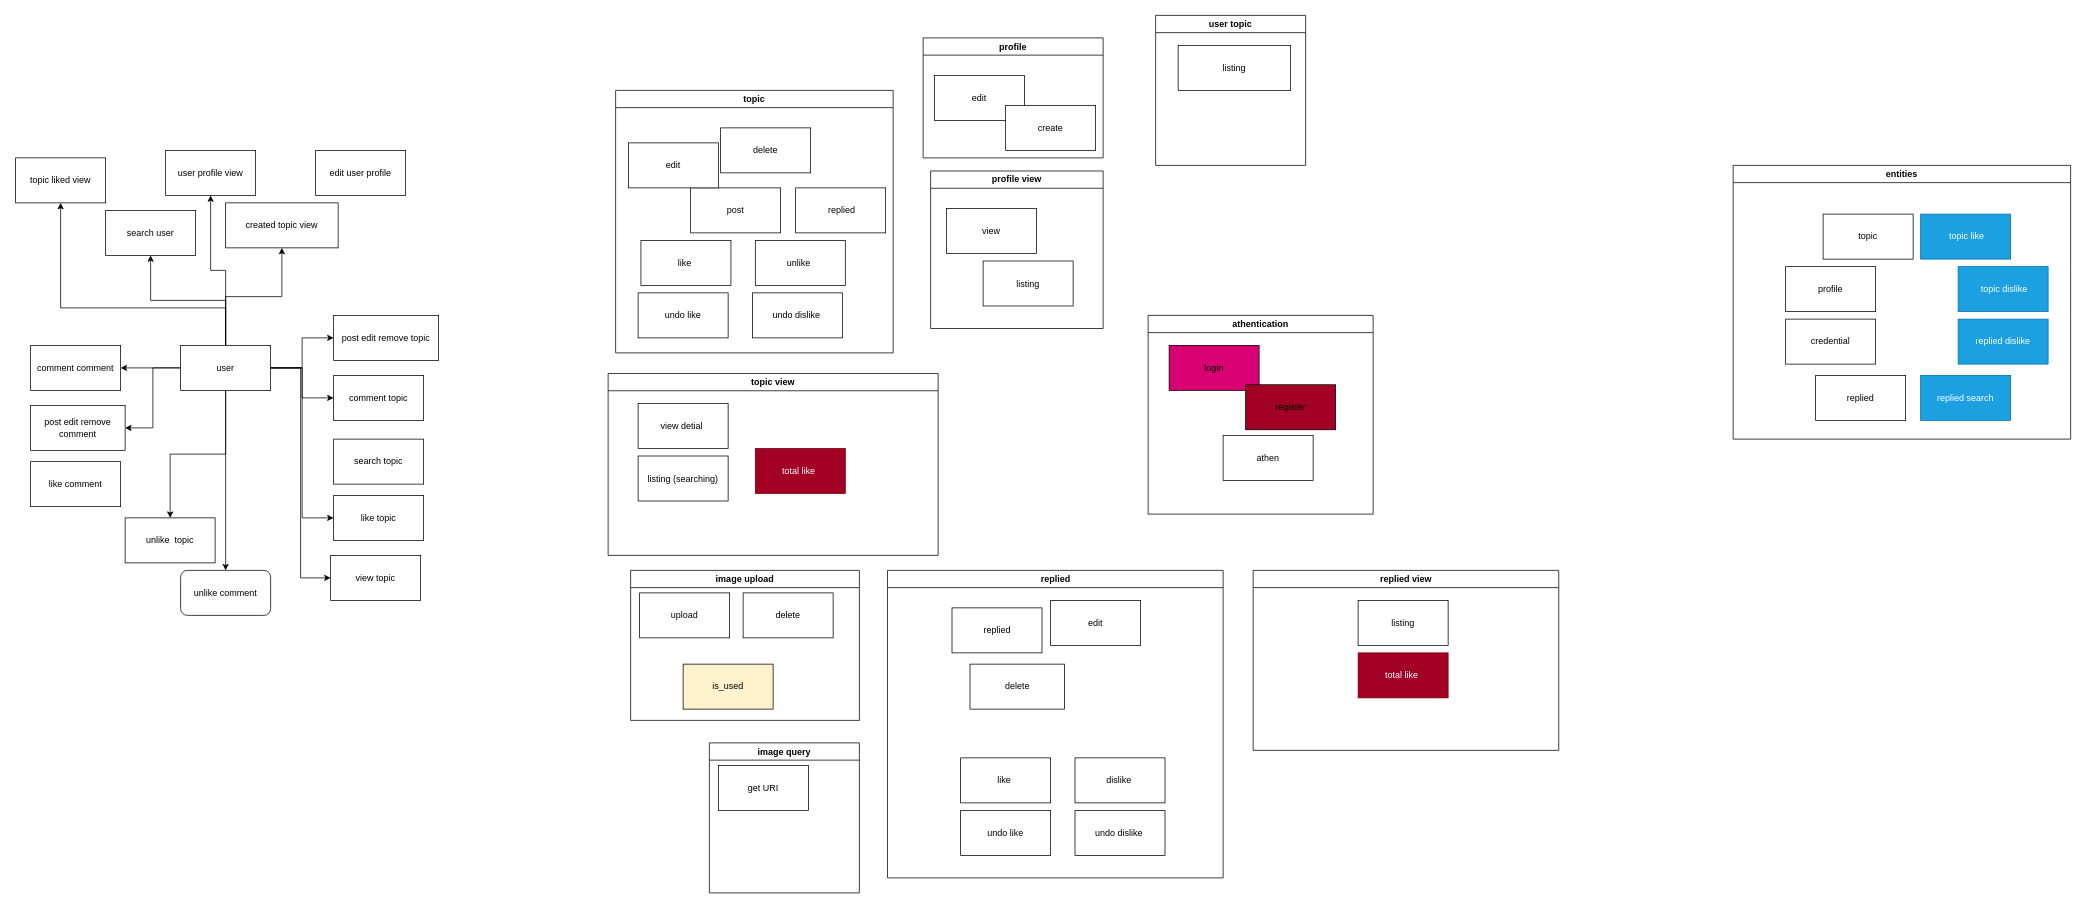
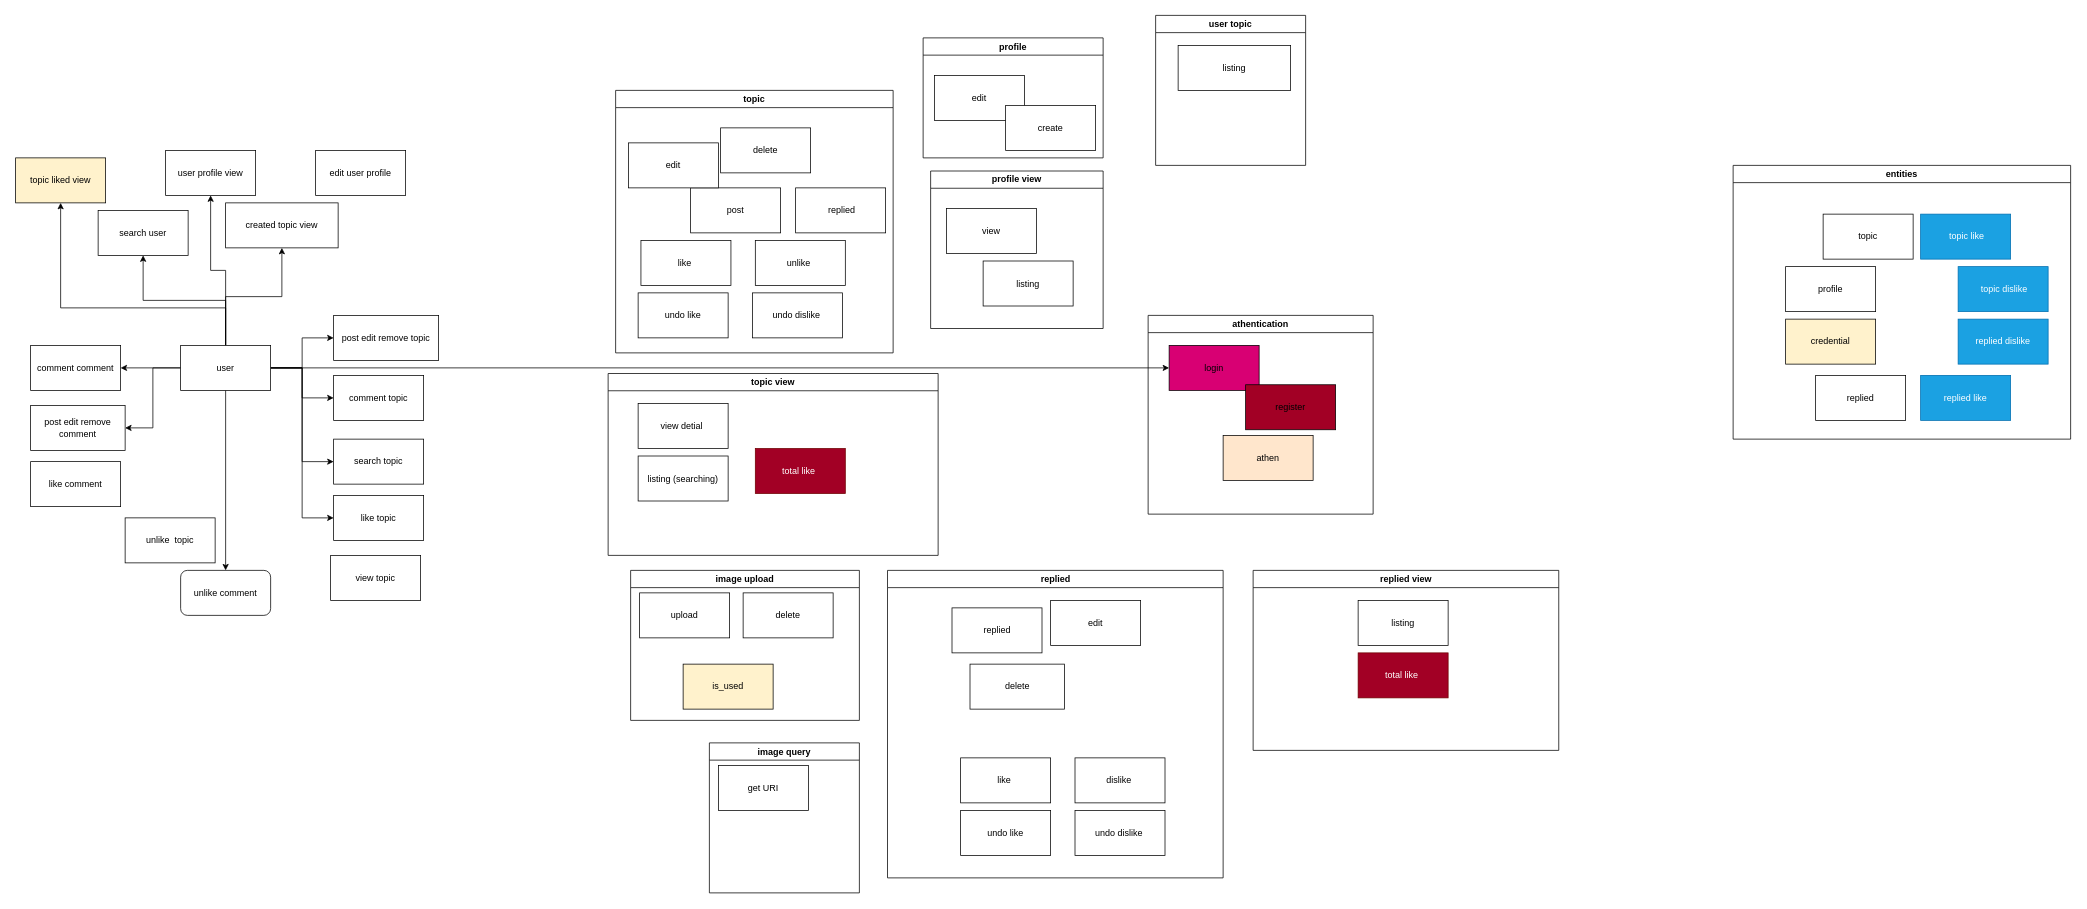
(60, 180) -> (60, 180)
(150, 233) -> (143, 233)
(1830, 342) -> (1830, 342)
(1965, 398) -> (1965, 398)
(170, 454) -> (315, 462)
(1268, 458) -> (1268, 458)
(300, 549) -> (1162, 368)
